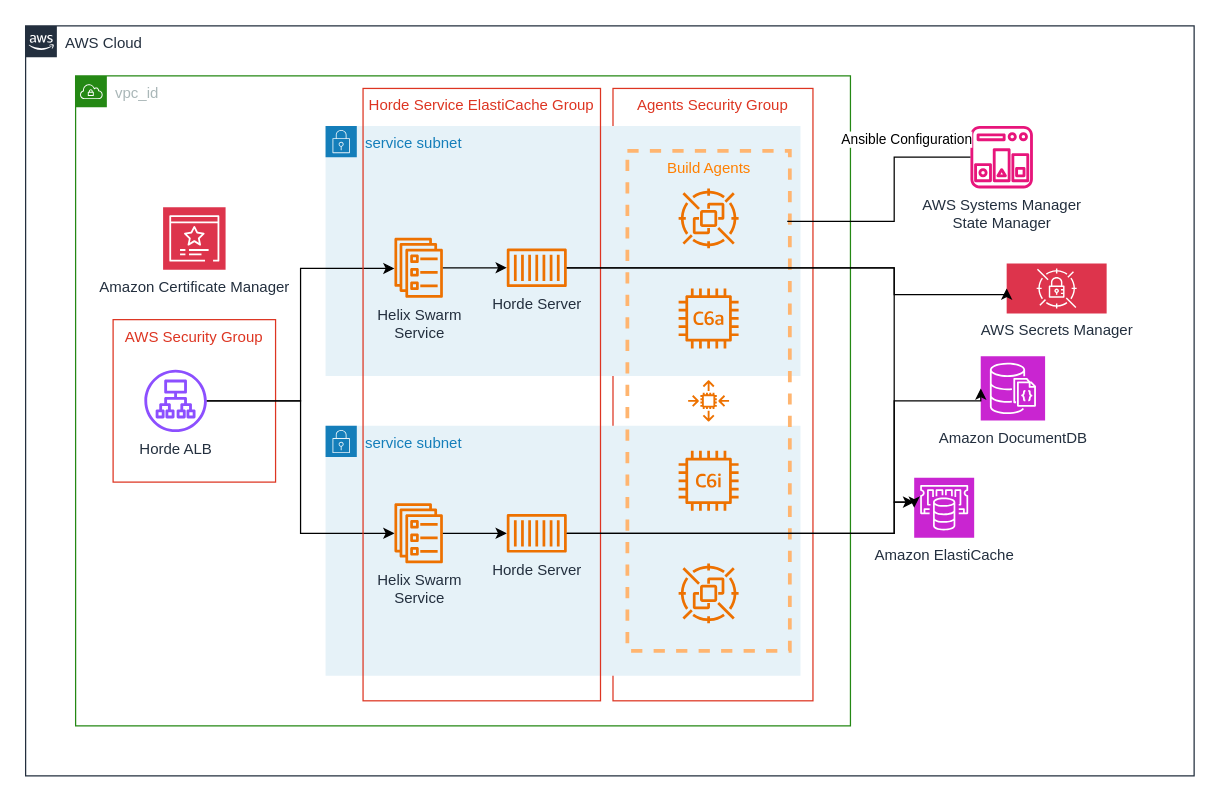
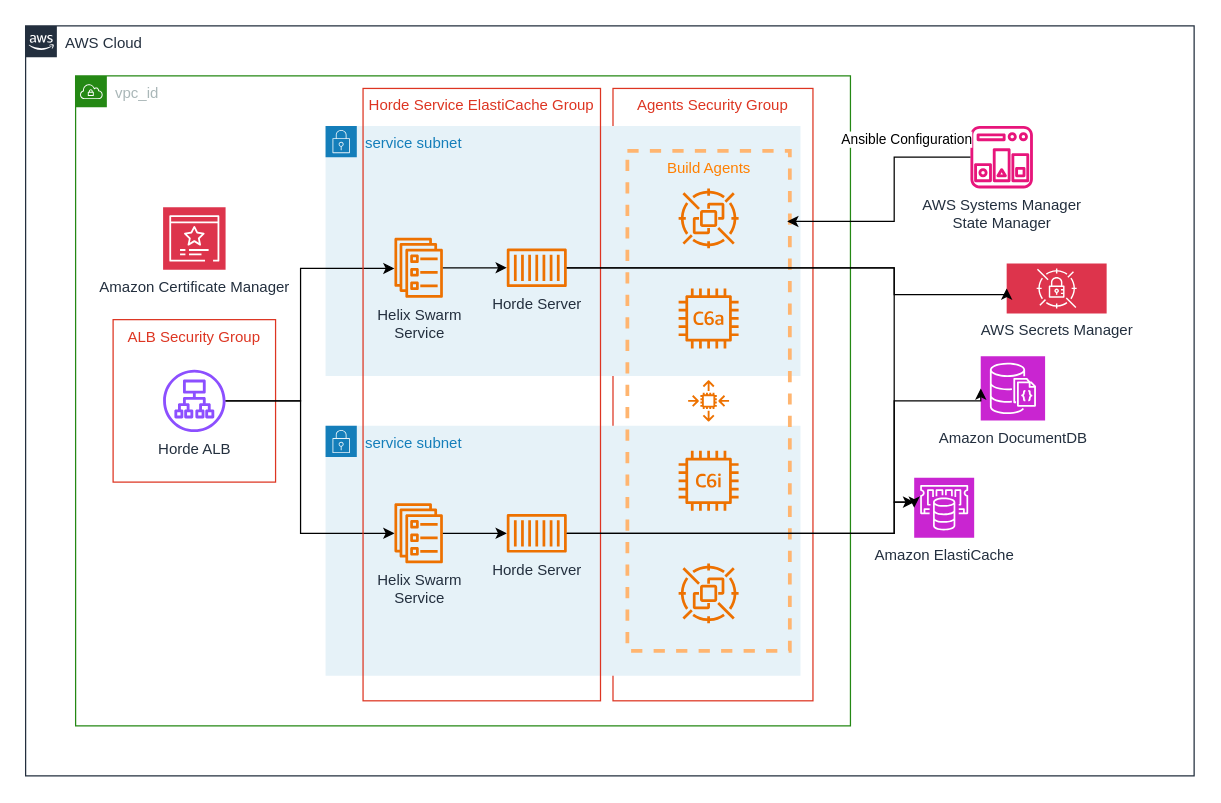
(792, 221) -> (797, 221)
(194, 337) -> (194, 337)
(176, 401) -> (194, 401)
